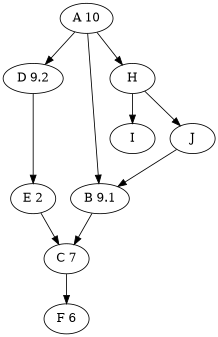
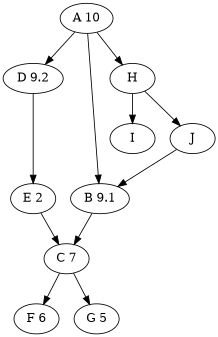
none -> (97, 319)
